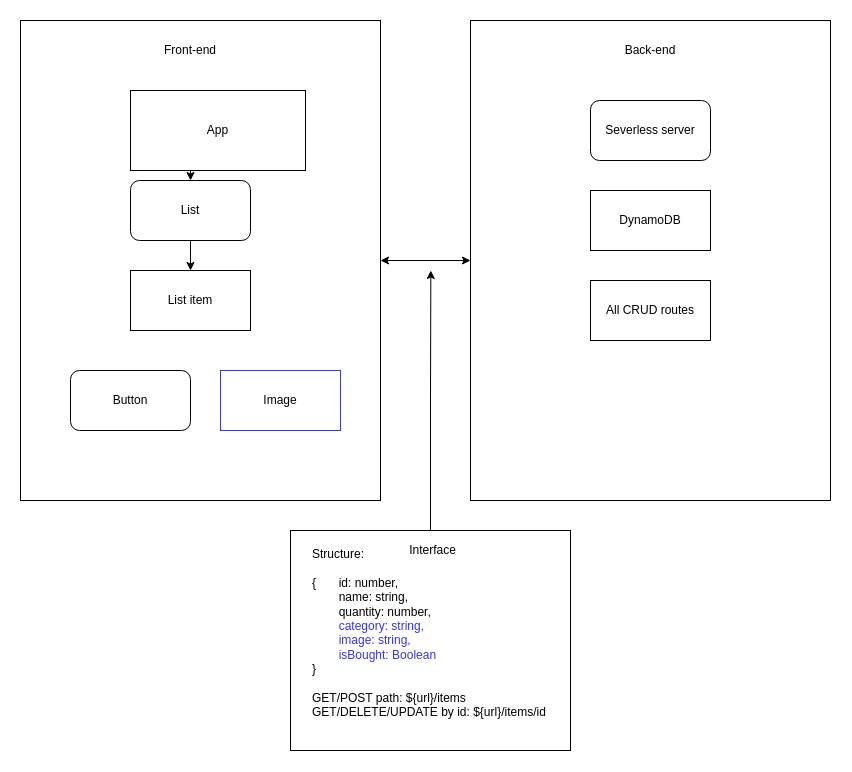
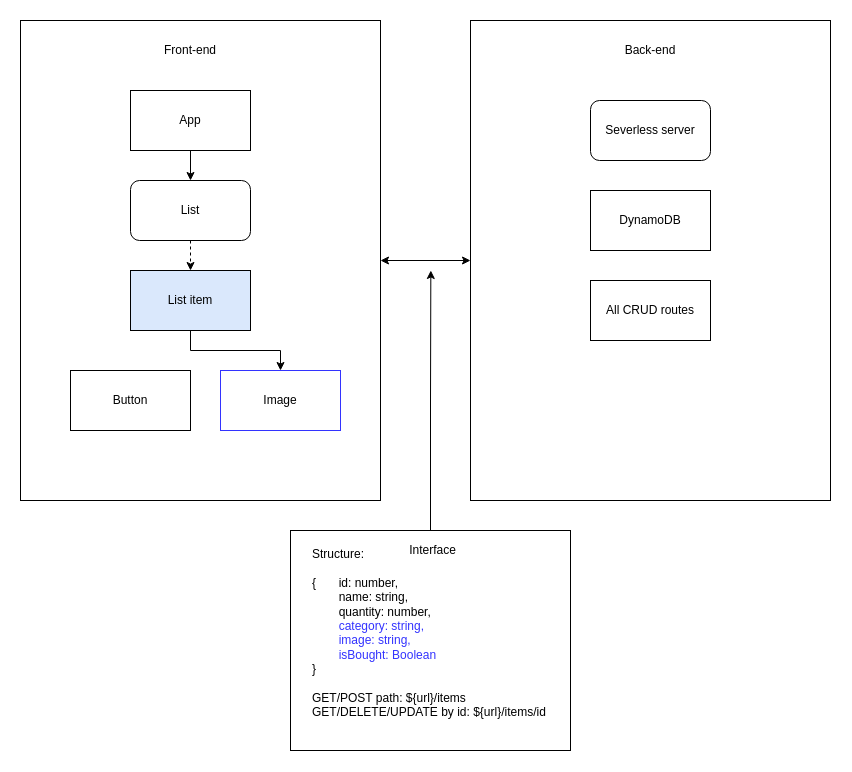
(218, 131) -> (191, 121)
(191, 253) -> (191, 253)
(191, 301) -> (191, 301)
none -> (232, 351)
(131, 401) -> (131, 401)
